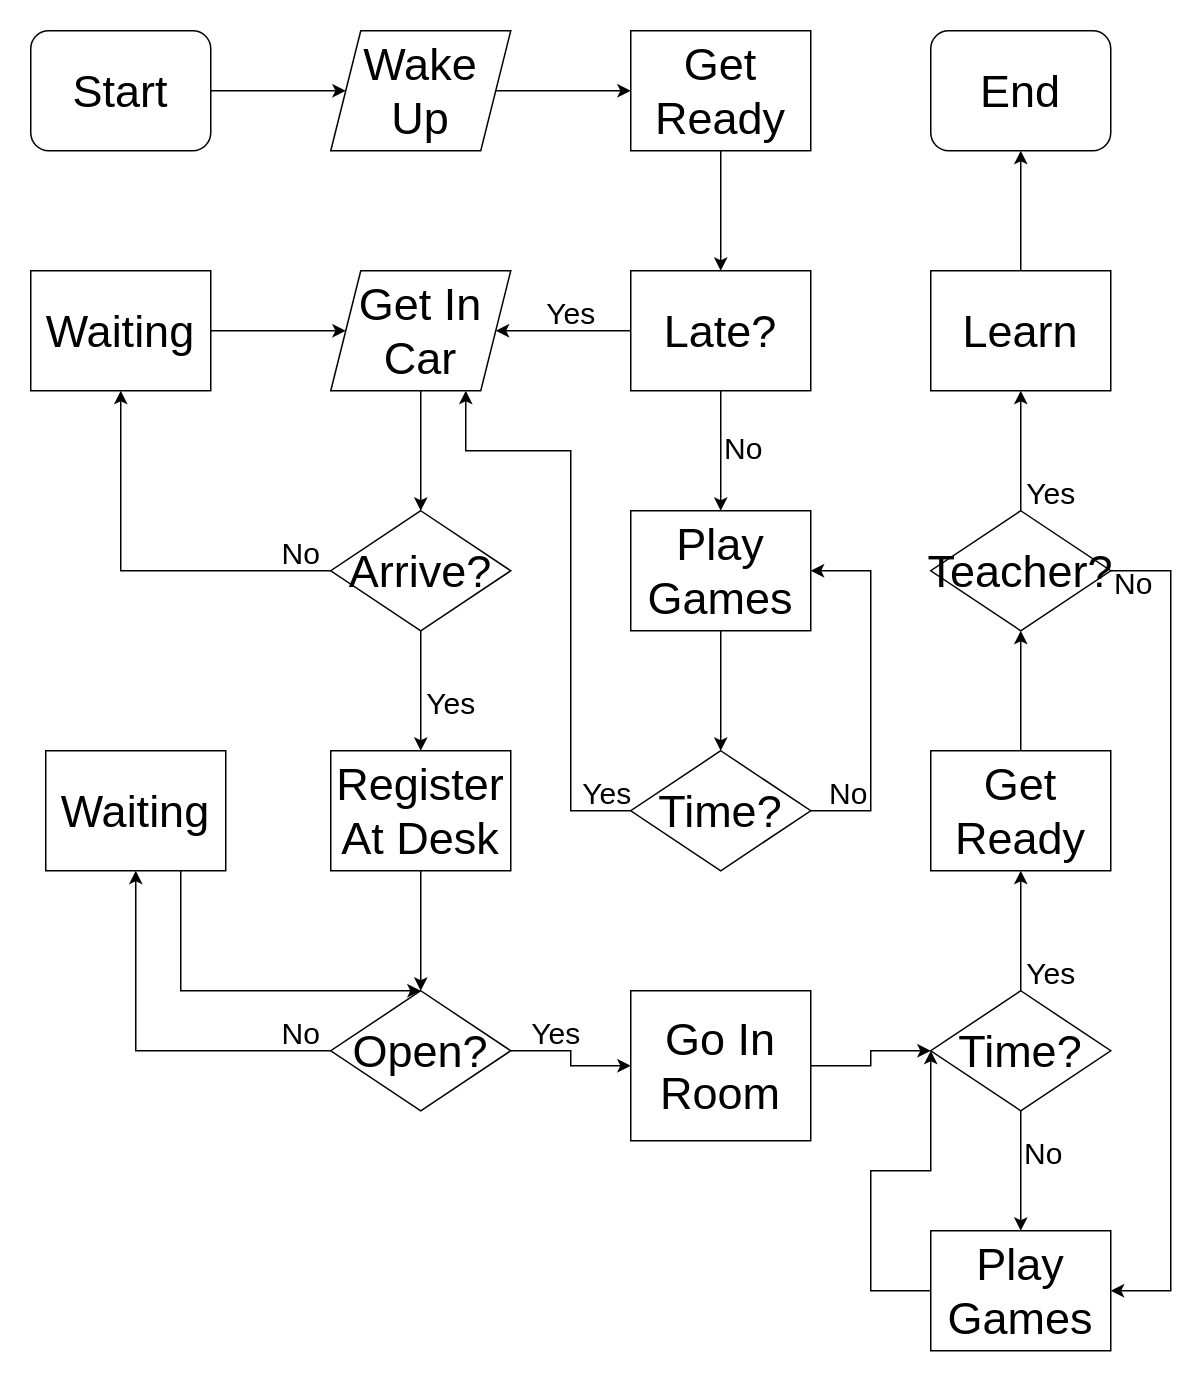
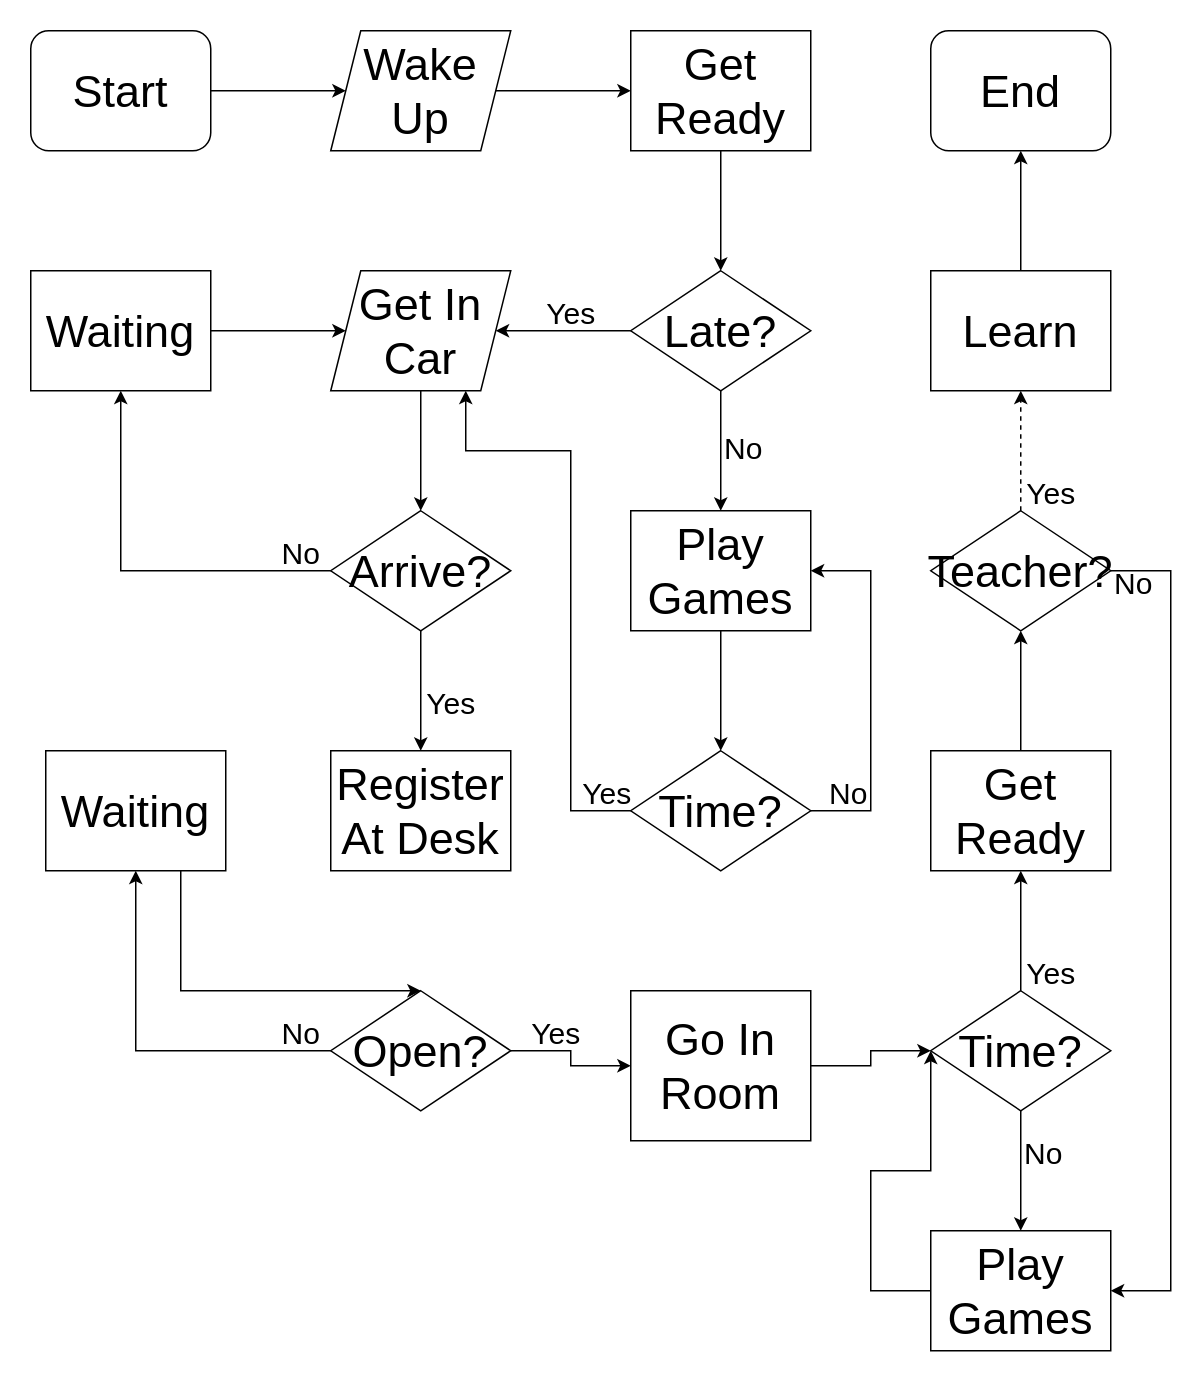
(721, 331) -> (721, 331)
(1021, 455) -> (1021, 455)
(421, 926) -> none
